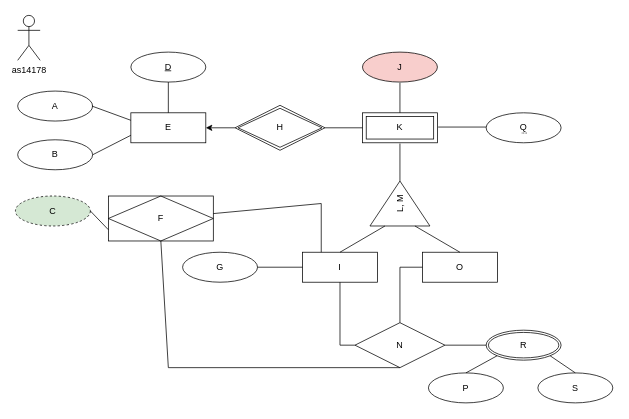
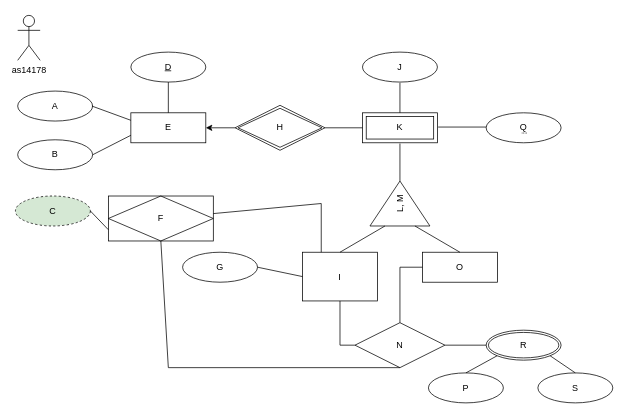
(400, 67) -> (400, 67)
(340, 267) -> (340, 277)
